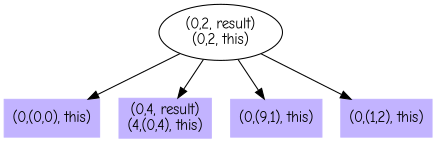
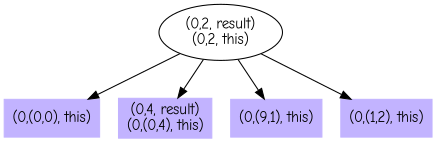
(165, 118) -> (165, 118)
